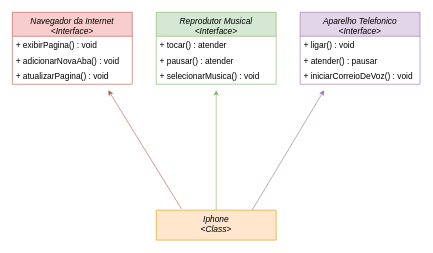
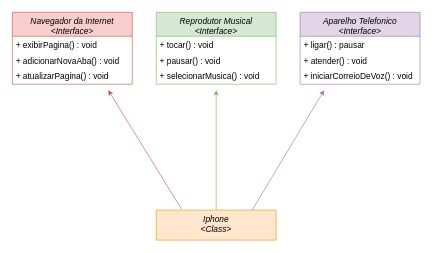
(200, 45) -> (192, 45)
(334, 45) -> (339, 45)
(202, 61) -> (194, 61)
(346, 61) -> (340, 61)
